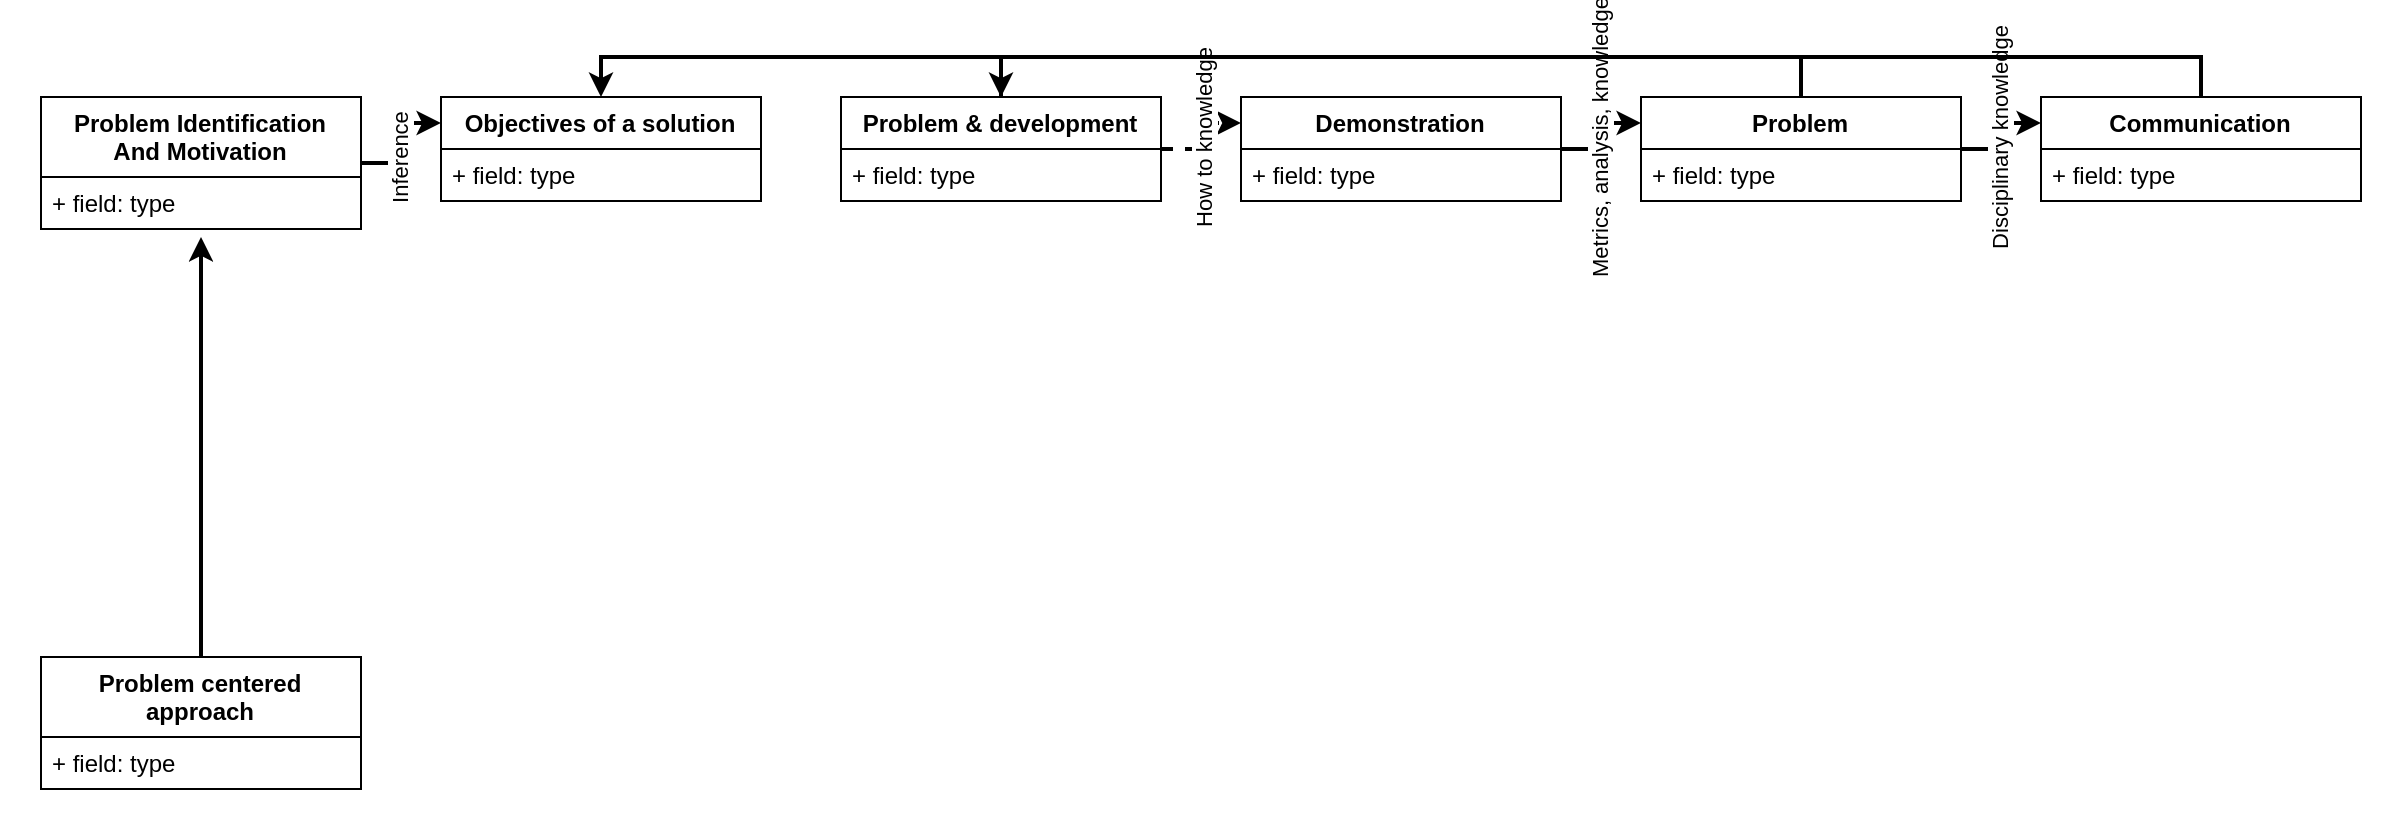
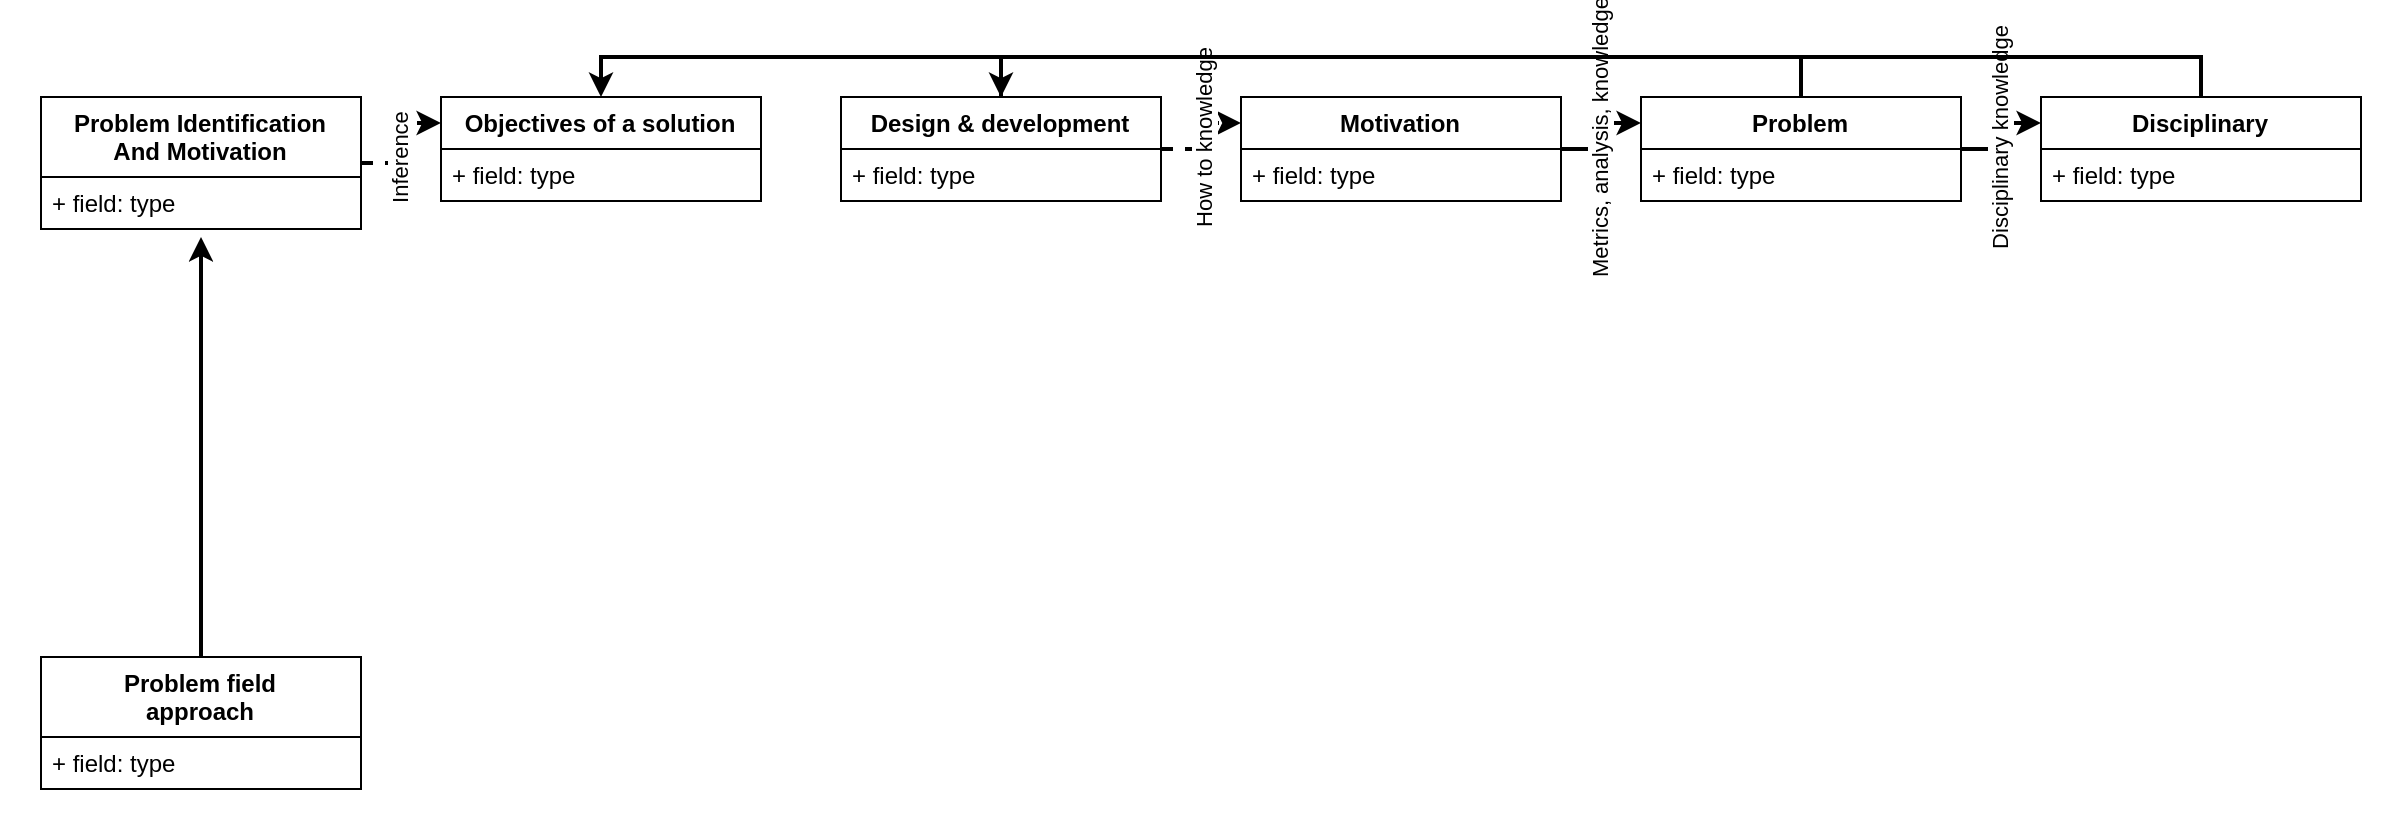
(1000, 124) -> (1000, 124)
(1400, 124) -> (1400, 124)
(2200, 124) -> (2200, 124)
(378, 163) -> (378, 163)
(200, 684) -> (200, 684)
